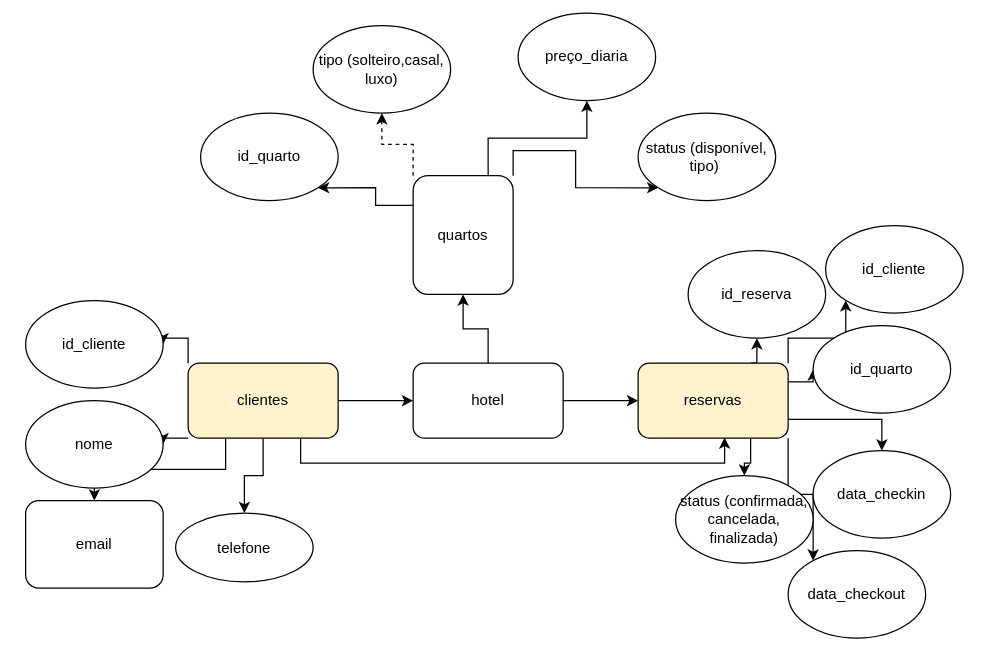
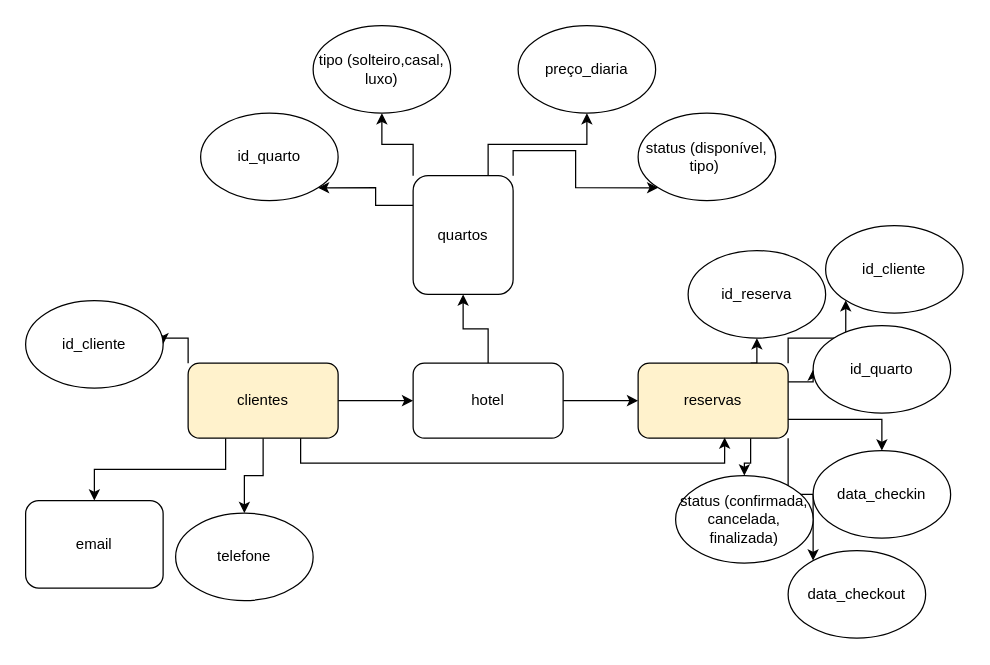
(587, 57) -> (587, 69)
(401, 144) -> (401, 144)
(175, 438) -> none
(94, 444) -> none
(244, 548) -> (244, 557)
